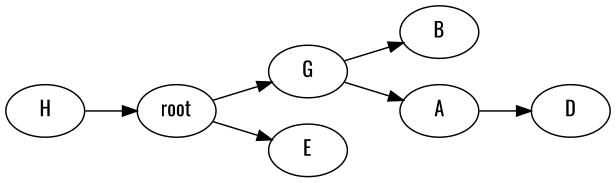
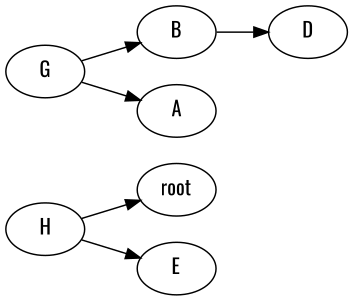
(235, 93) -> none
(498, 111) -> (235, 32)
(235, 129) -> (104, 247)
